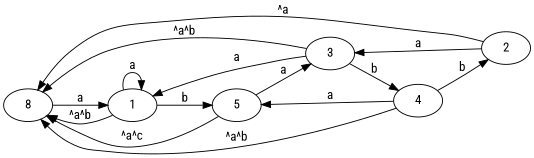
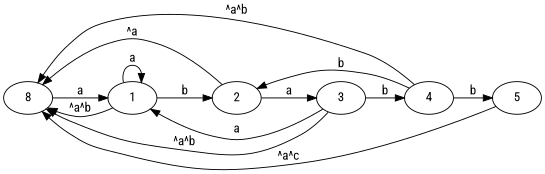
(280, 81) -> none
(330, 96) -> (473, 91)
(180, 105) -> (180, 98)
